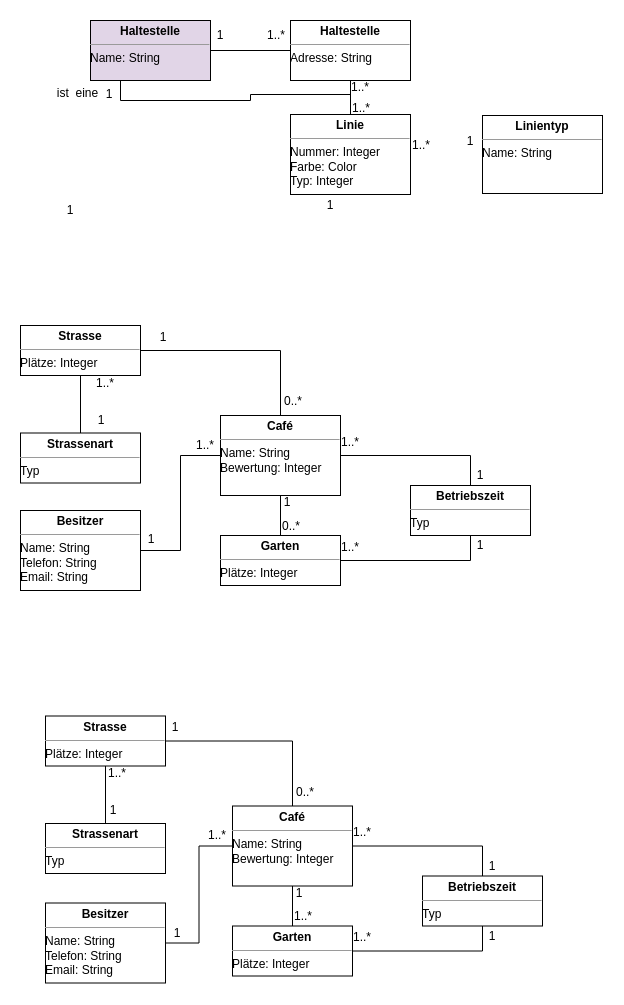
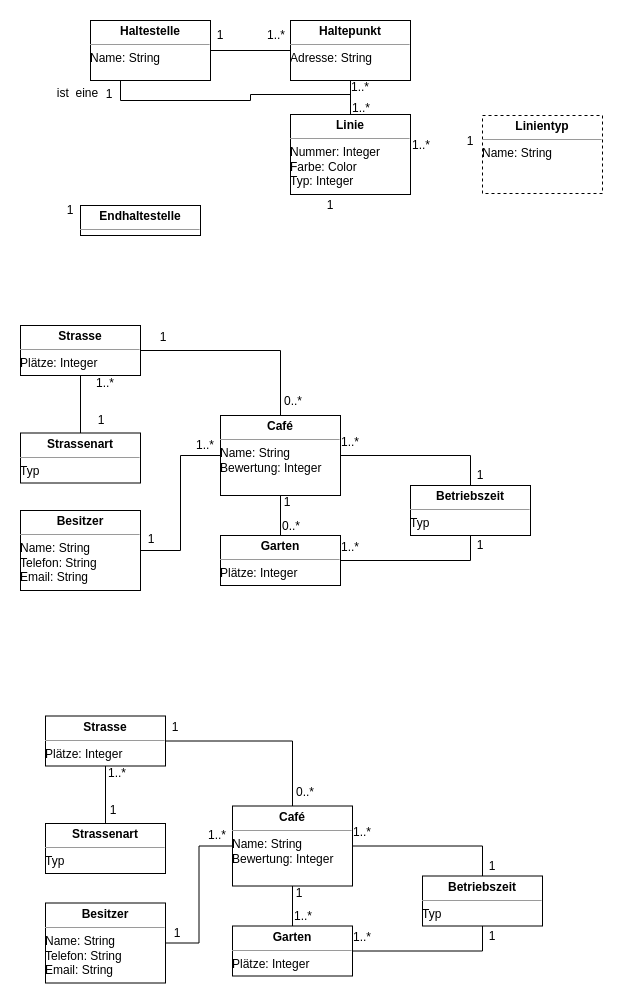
(336, 35) -> (336, 35)
(151, 51) -> (151, 51)
(543, 155) -> (543, 155)
none -> (141, 221)
